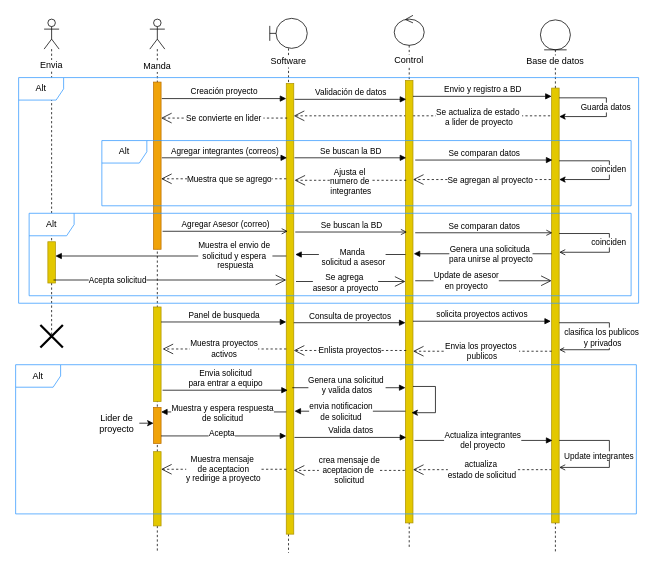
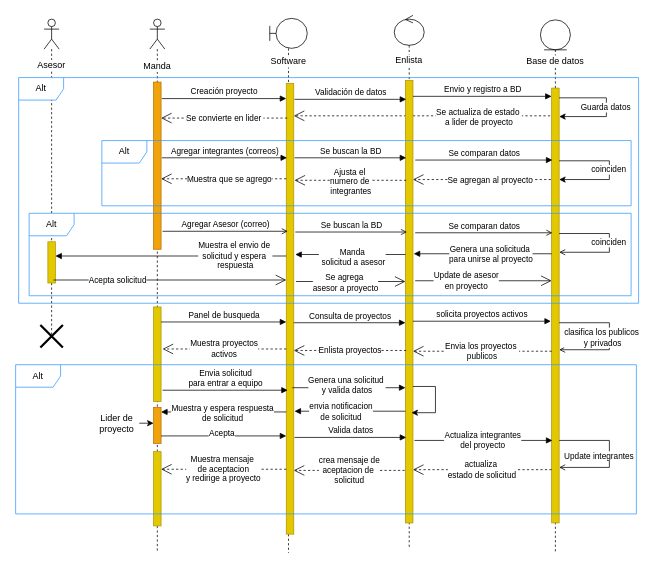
(409, 60) -> (409, 60)
(51, 66) -> (51, 66)
